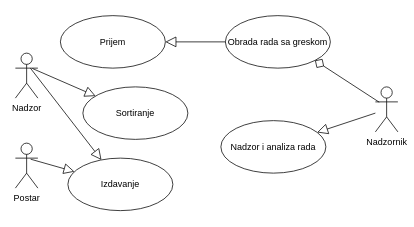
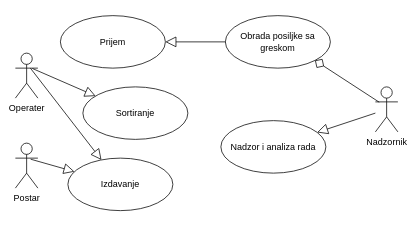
(278, 42) -> (278, 42)
(27, 109) -> (27, 109)
